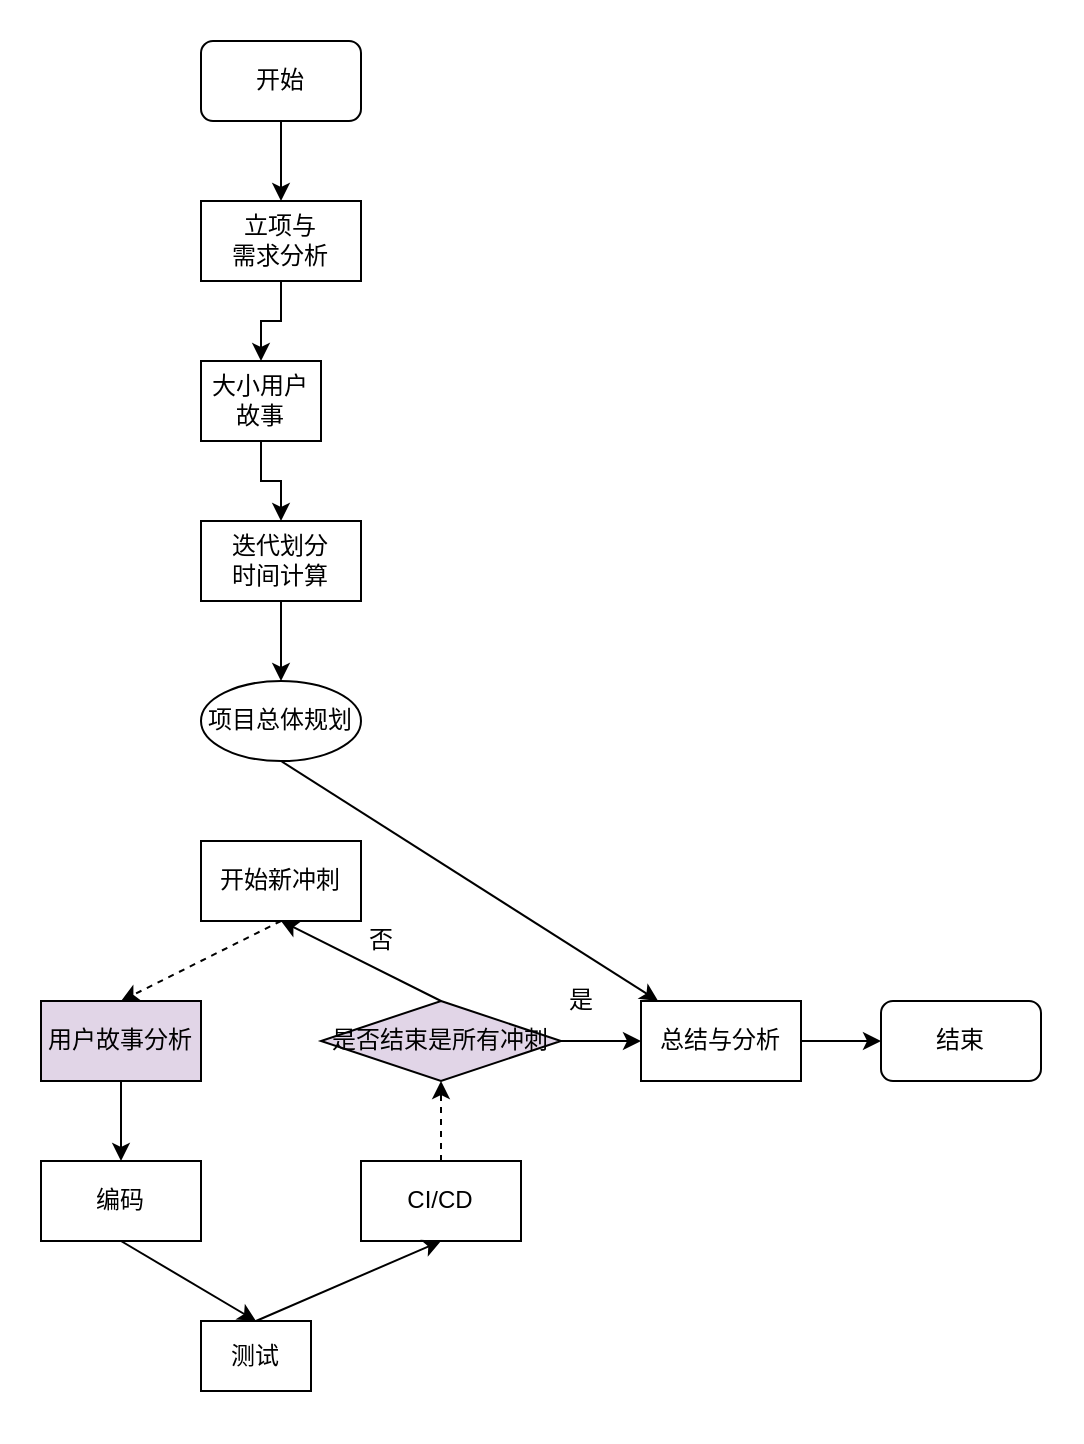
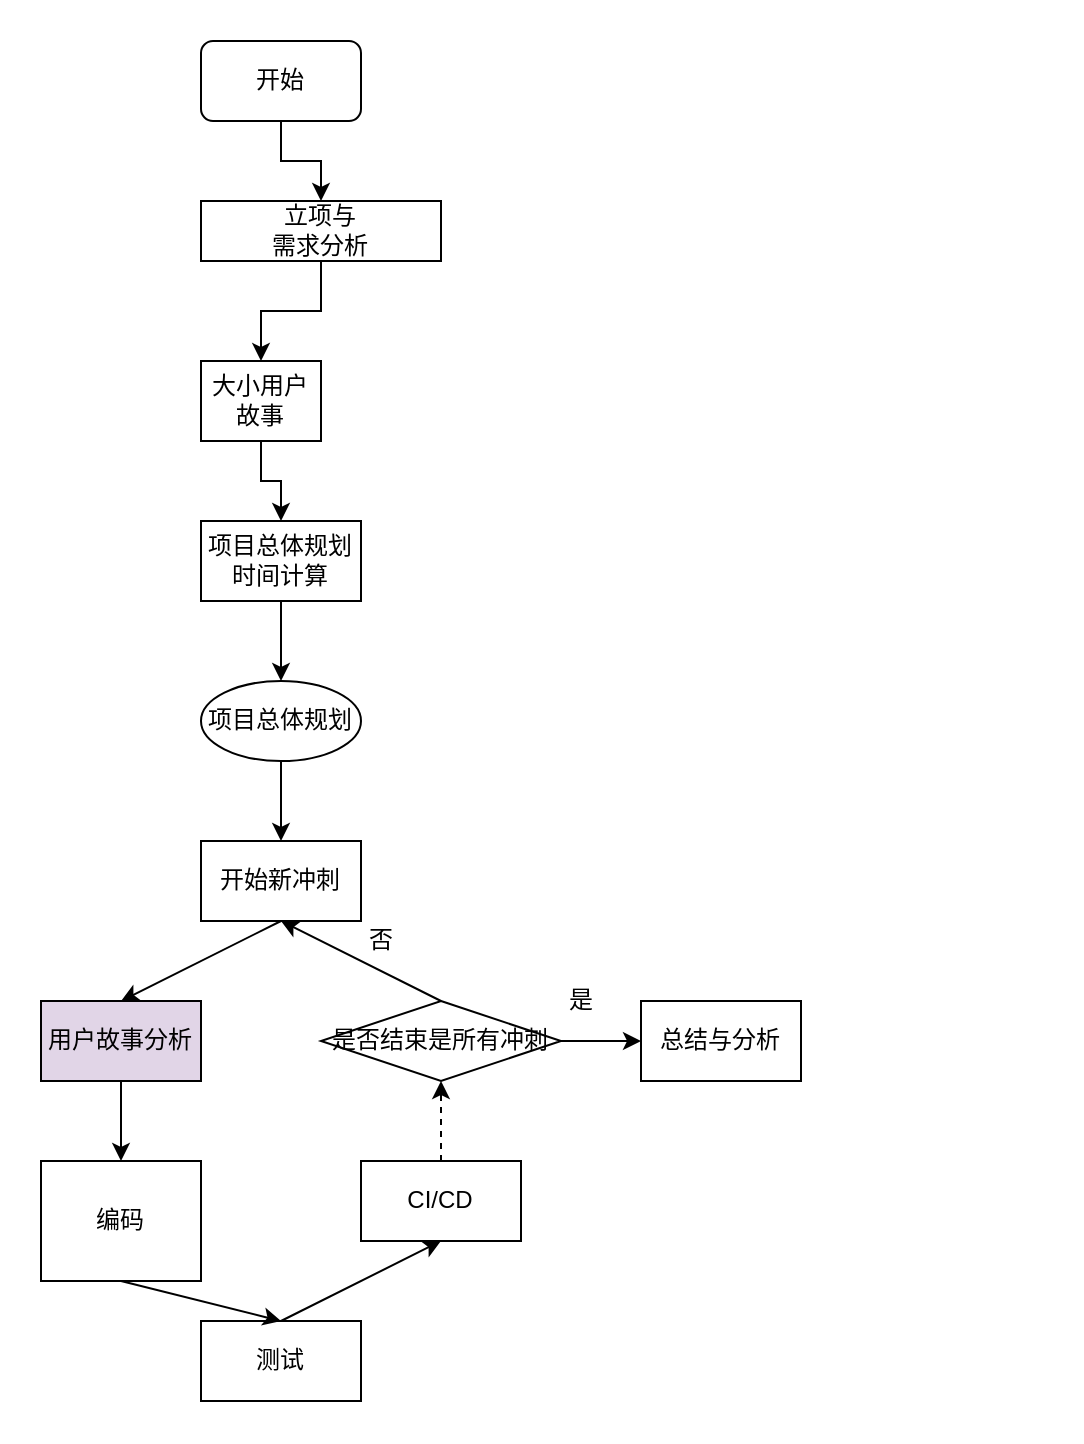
(281, 241) -> (321, 231)
(281, 561) -> (281, 561)
(464, 878) -> (281, 794)
(205, 959) -> (205, 959)
(441, 1041) -> (441, 1041)
(834, 1041) -> none
(961, 1041) -> none
(121, 1201) -> (121, 1221)
(256, 1356) -> (281, 1361)
